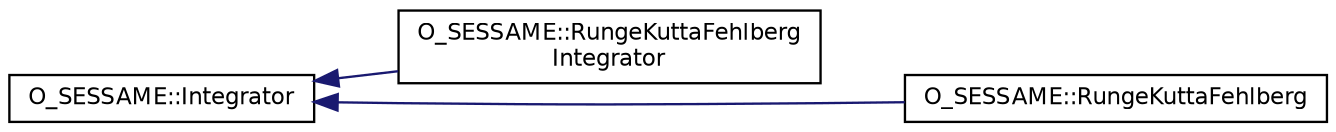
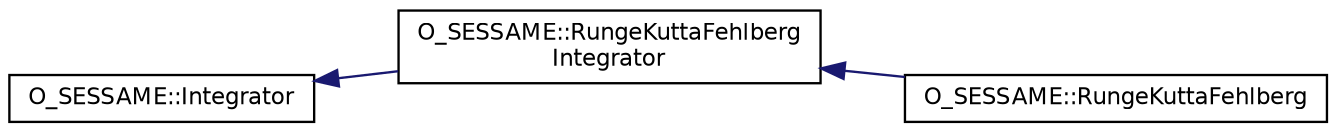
(621, 104) -> (875, 74)
